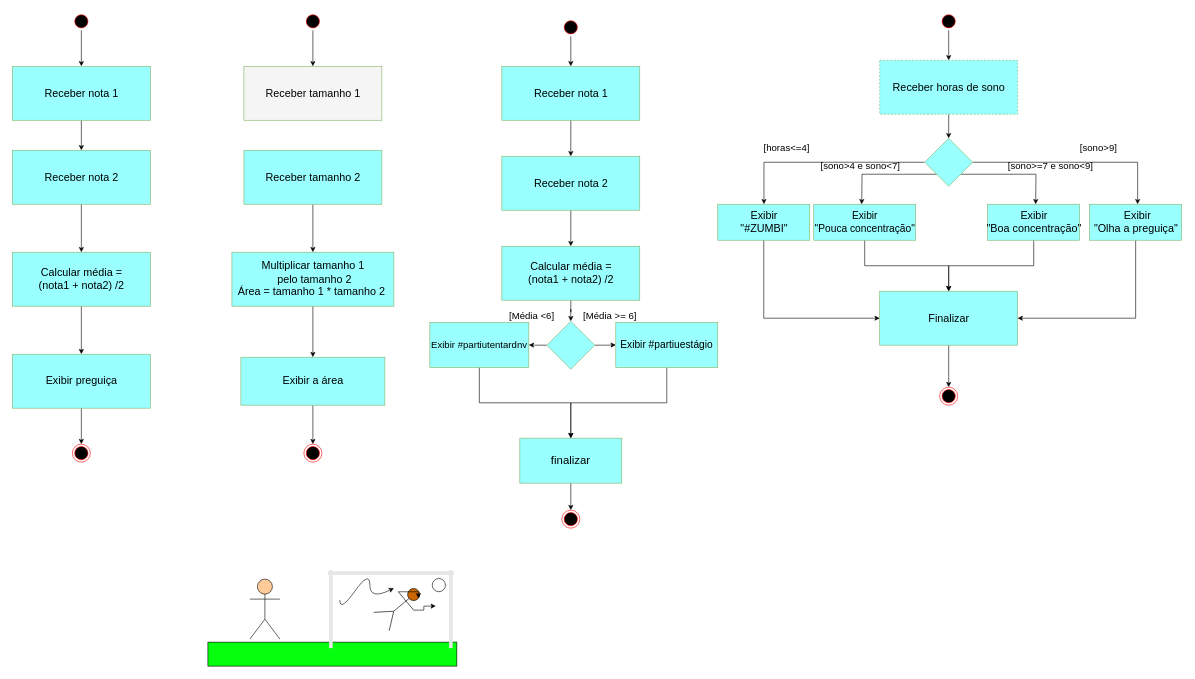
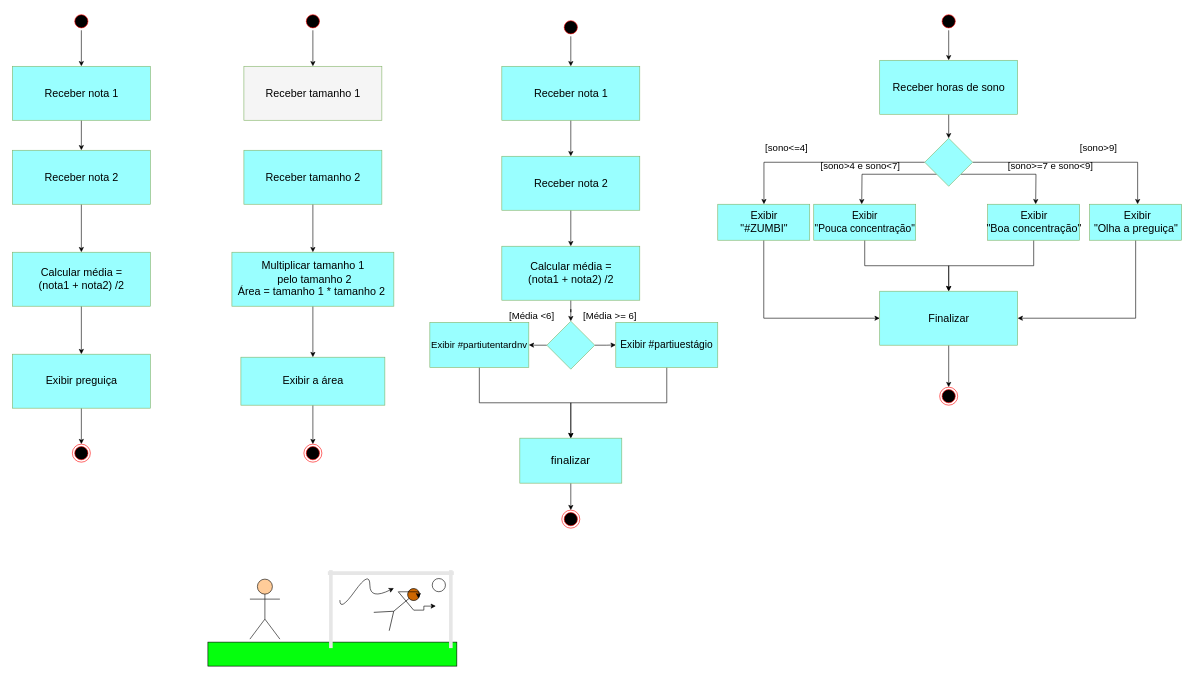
(949, 87) -> (949, 87)
(787, 147) -> (787, 147)
